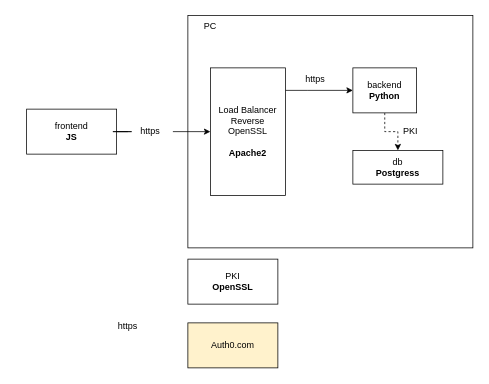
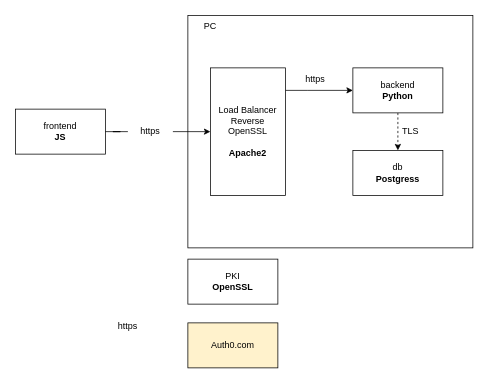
(385, 90) -> (398, 90)
(72, 132) -> (60, 132)
(411, 132) -> (411, 132)
(398, 167) -> (398, 173)
